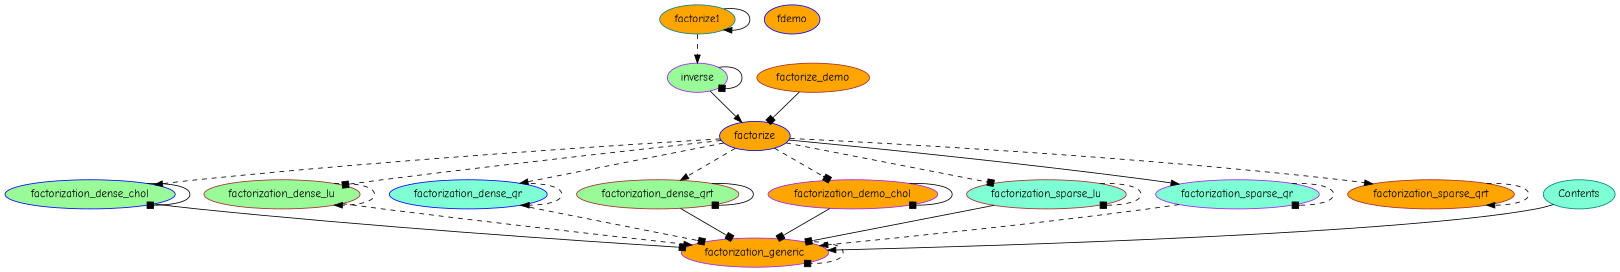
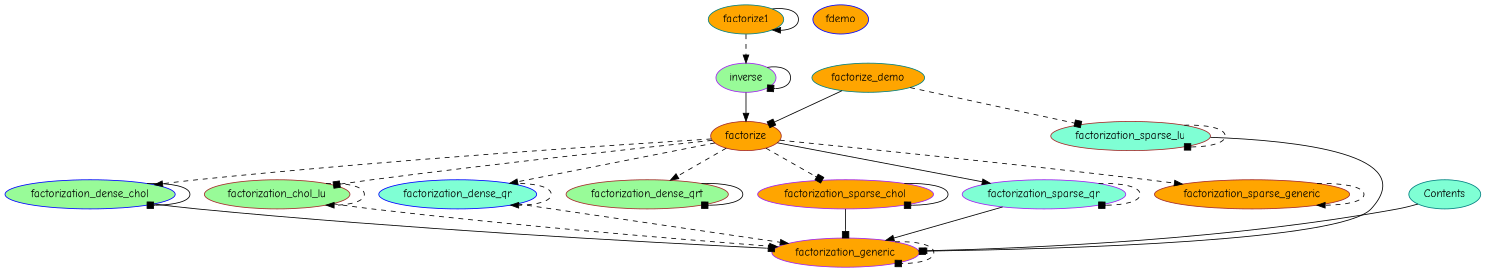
(813, 78) -> (868, 78)
(755, 136) -> (746, 136)
(886, 162) -> (992, 105)
(282, 194) -> (277, 194)
(853, 194) -> (846, 194)
(1431, 194) -> (1252, 194)
(703, 221) -> none
(608, 223) -> (649, 223)
(1004, 226) -> (948, 223)
